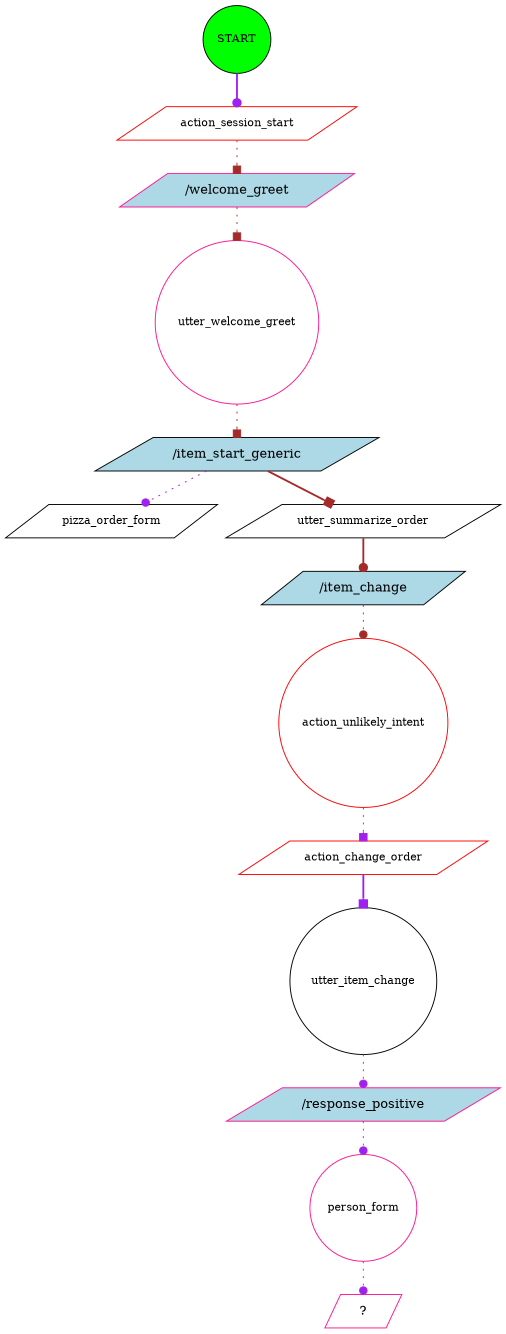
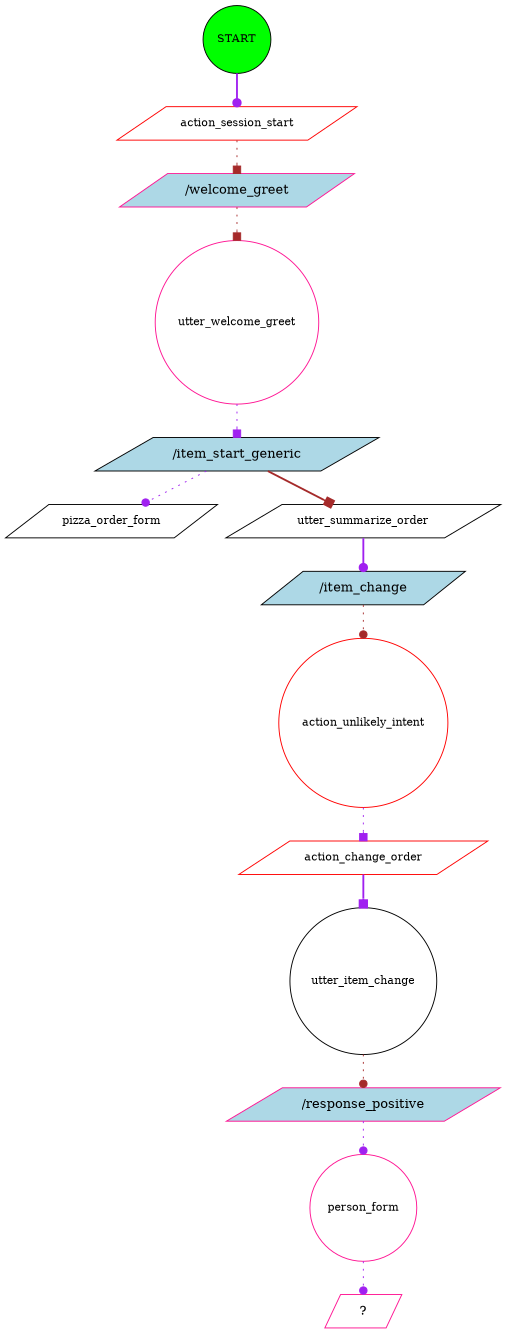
(237, 416) -> (237, 416)
(363, 551) -> (363, 551)
(363, 1067) -> (363, 1067)
